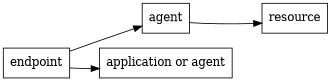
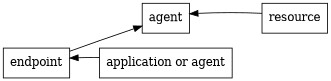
(222, 24) -> (230, 13)
(80, 68) -> (89, 58)
